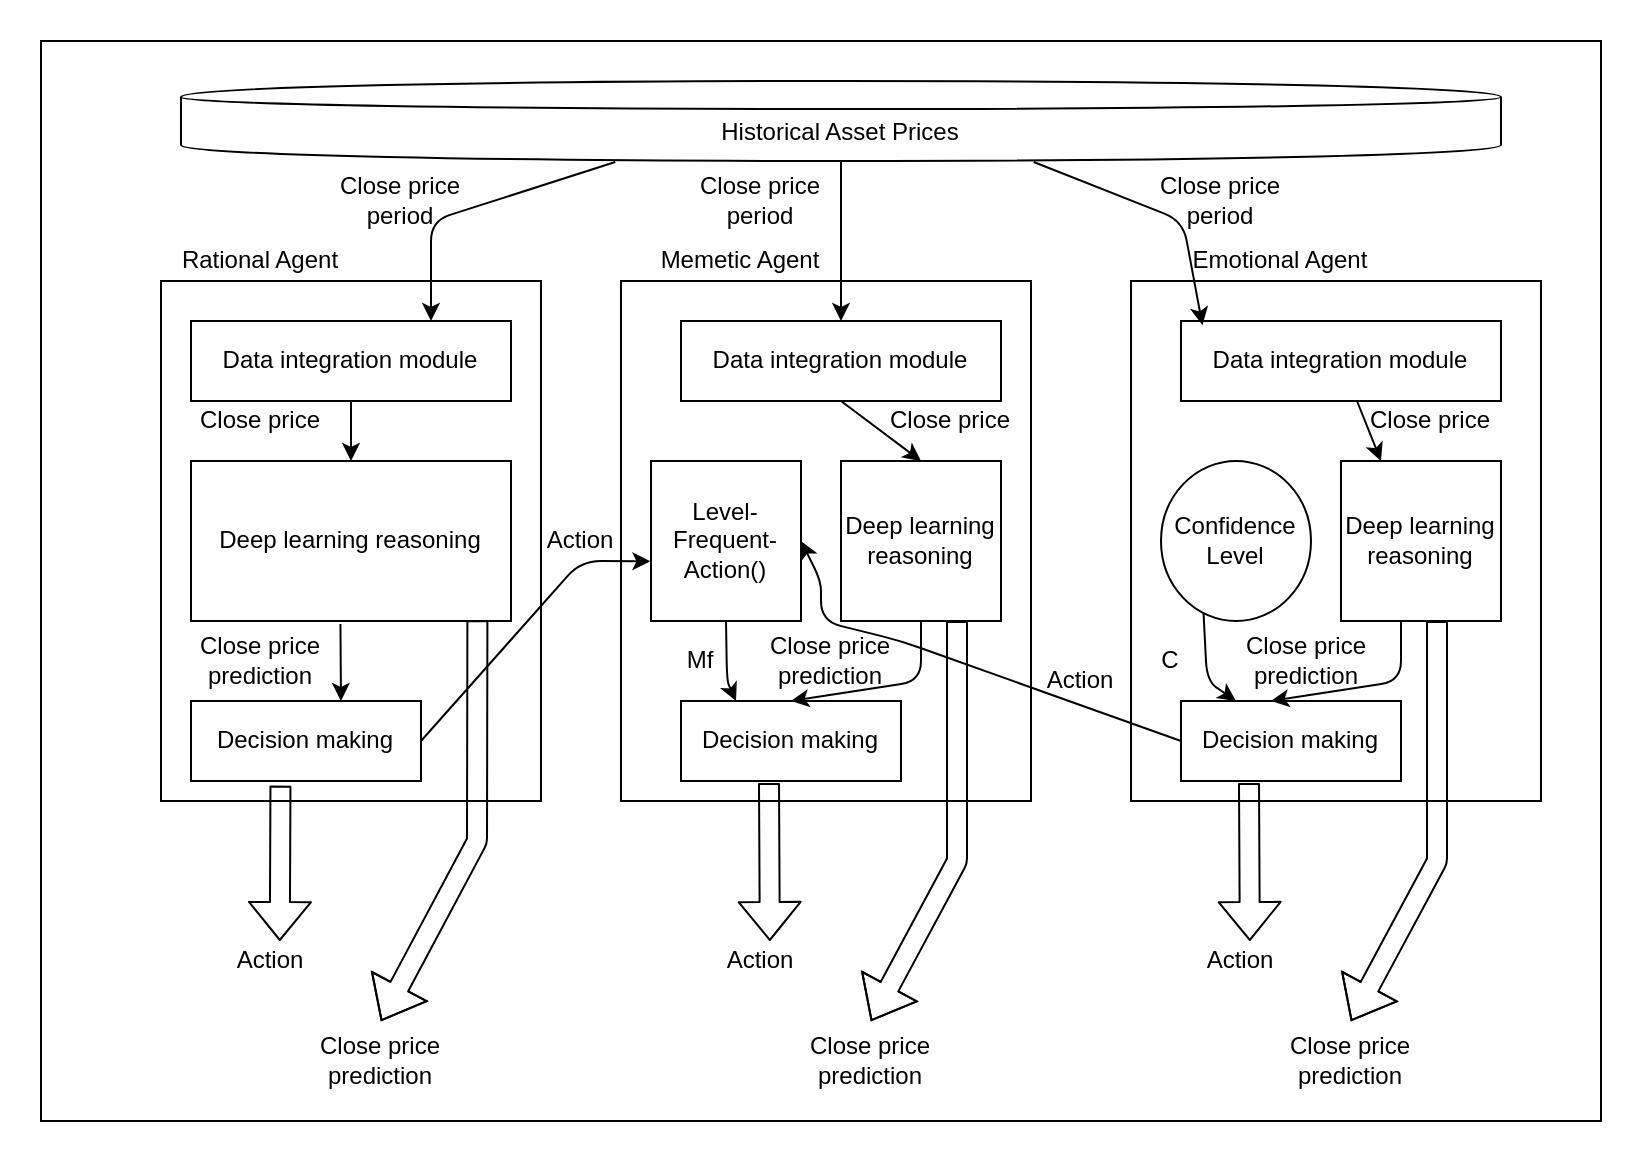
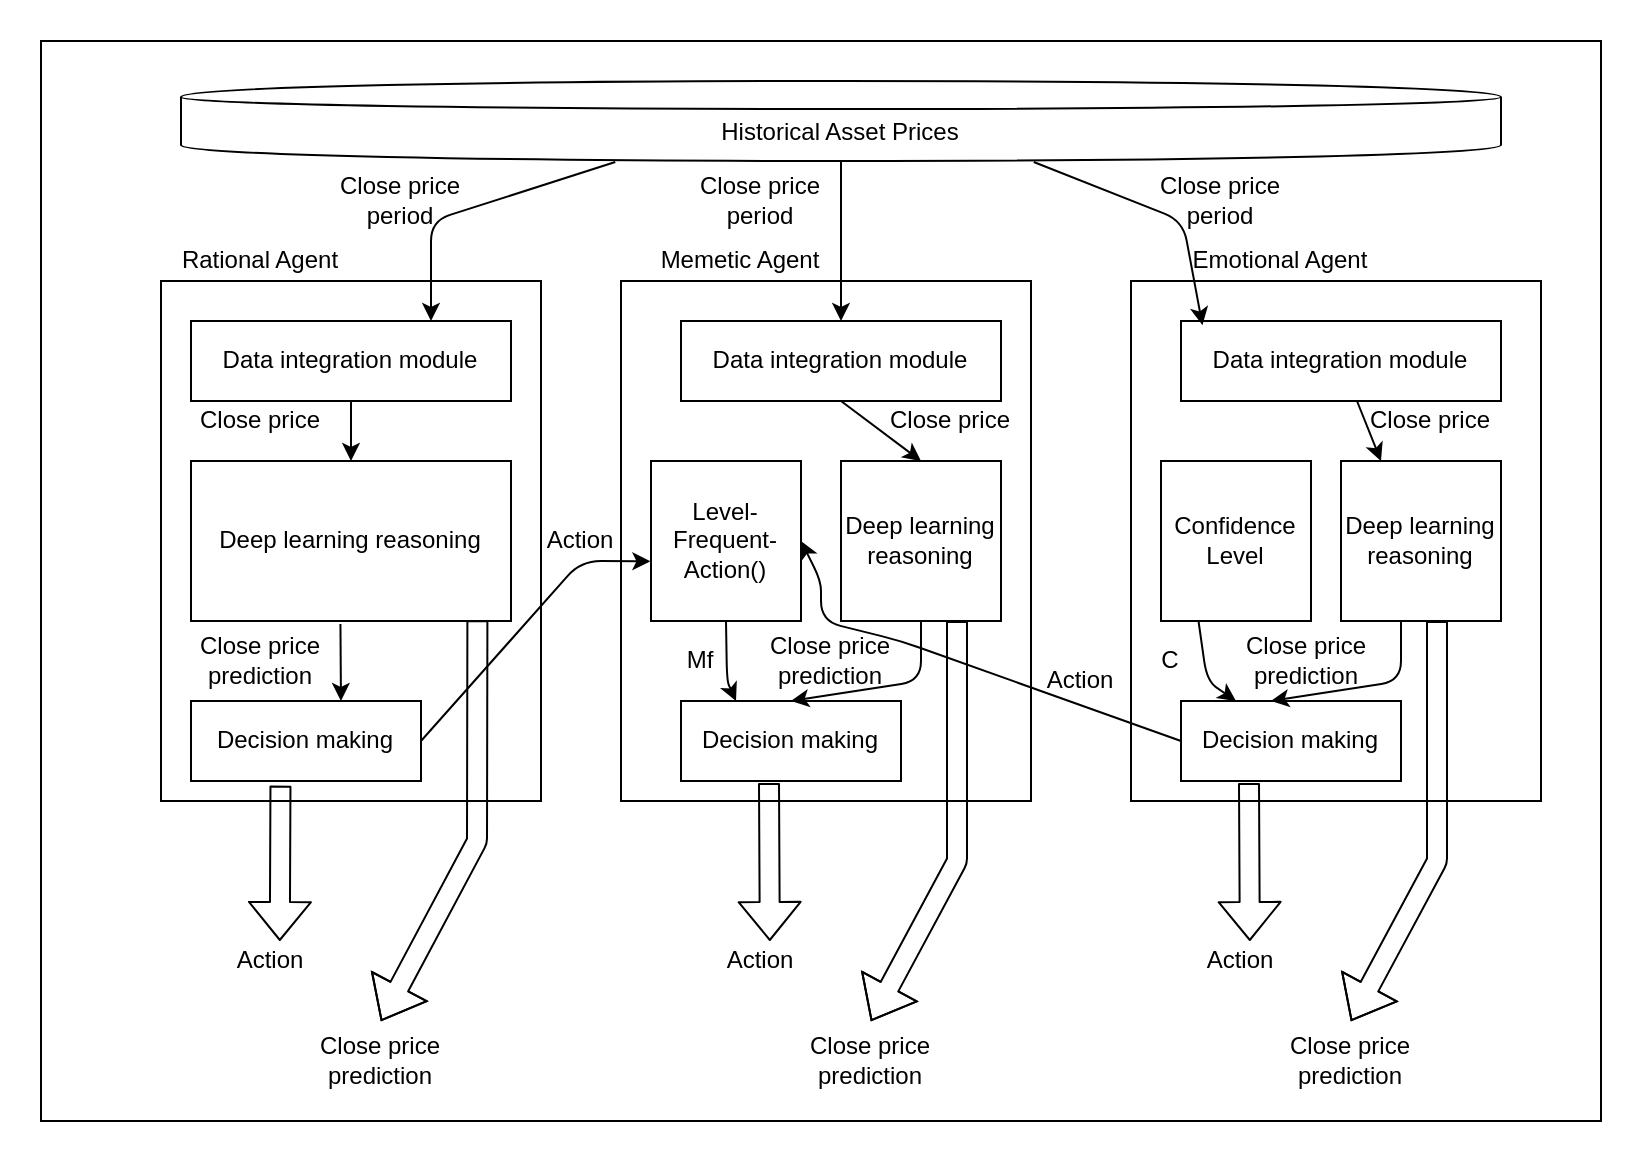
(1236, 541) -> (1236, 541)
